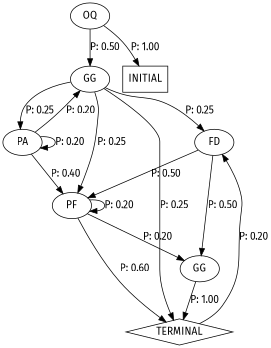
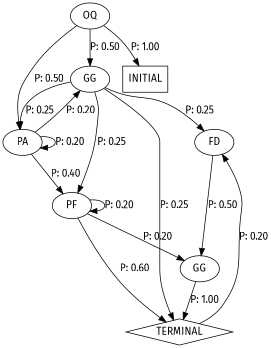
none -> (34, 67)
(146, 173) -> none
